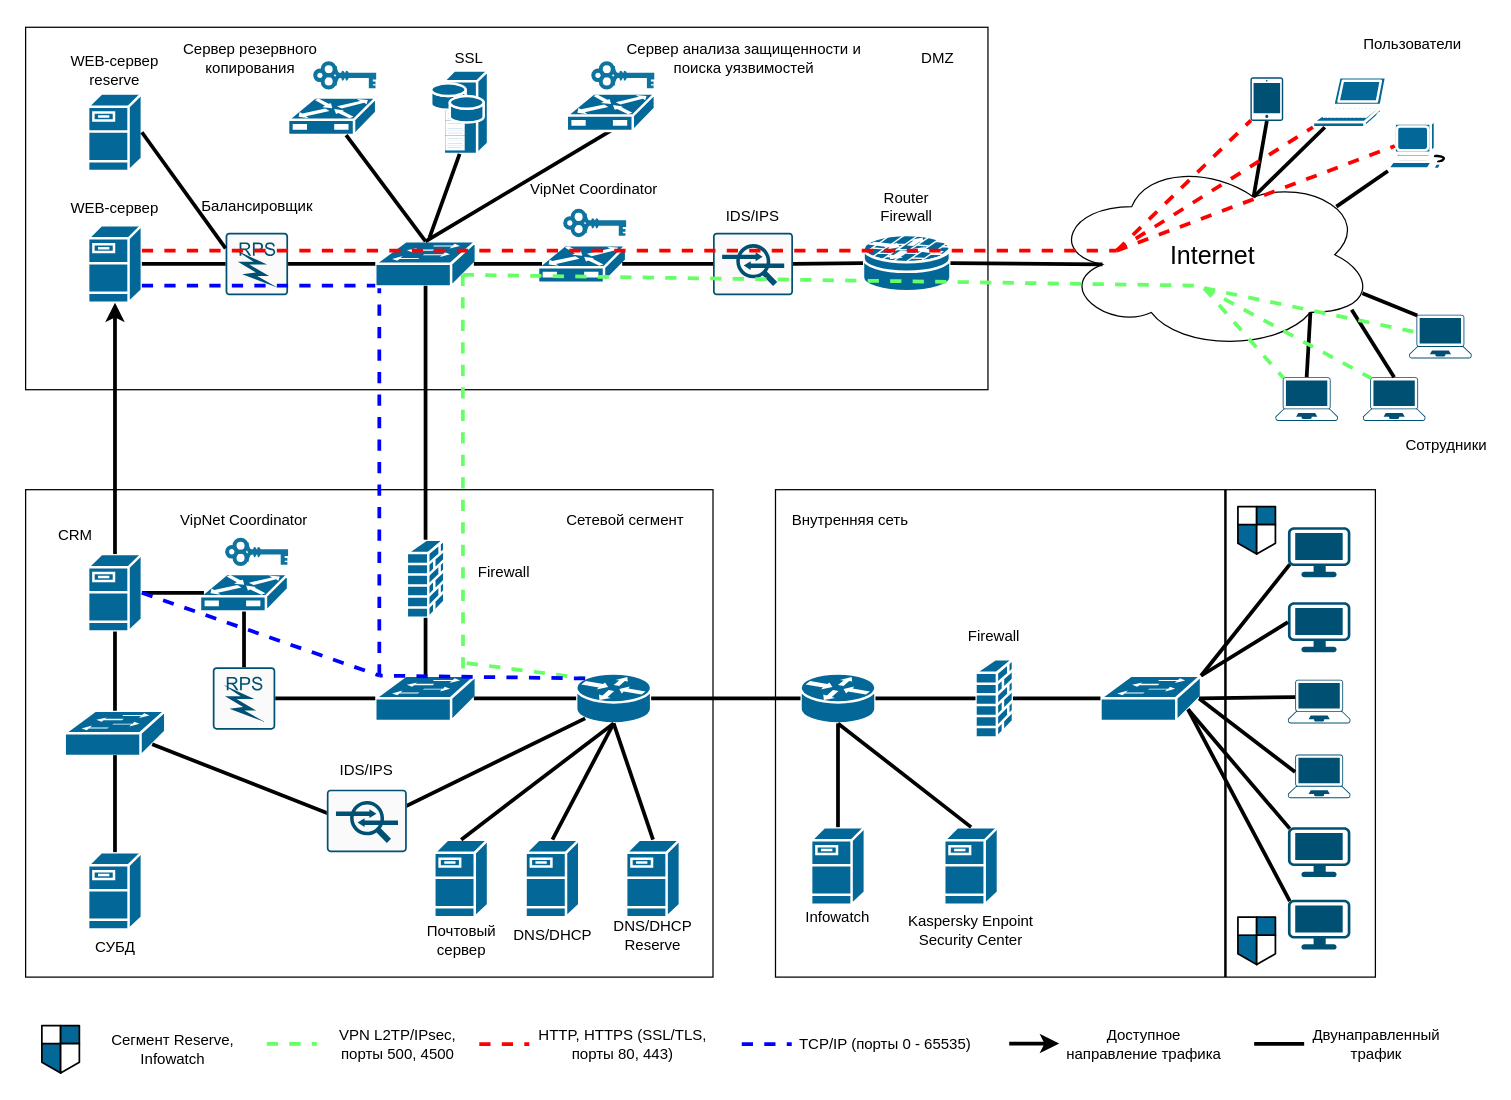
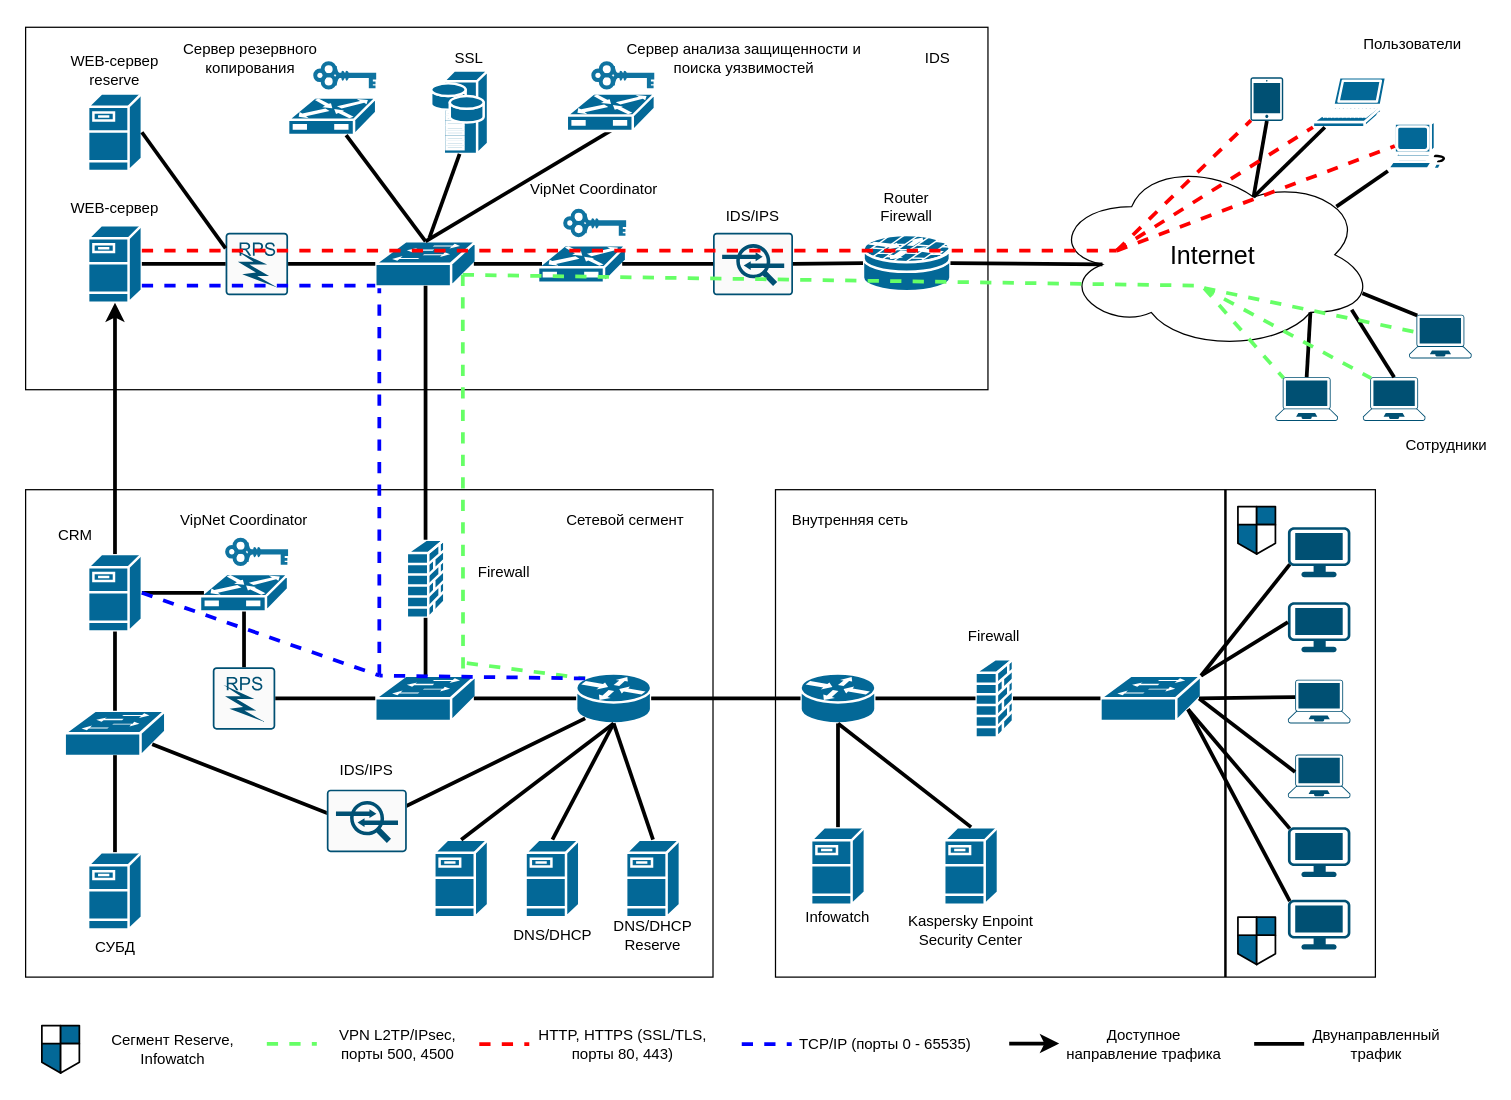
(938, 58) -> (938, 58)
(257, 206) -> none
(461, 941) -> none
